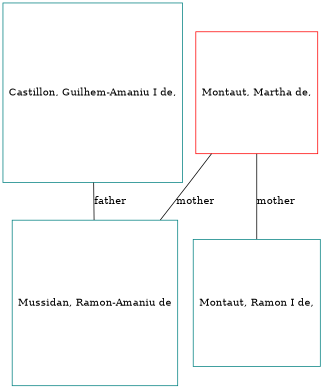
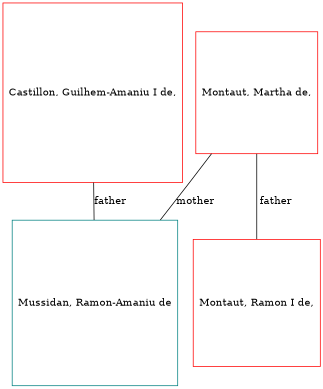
(93, 93) -> (93, 93)
(276, 201) -> (276, 201)
(257, 303) -> (257, 303)
